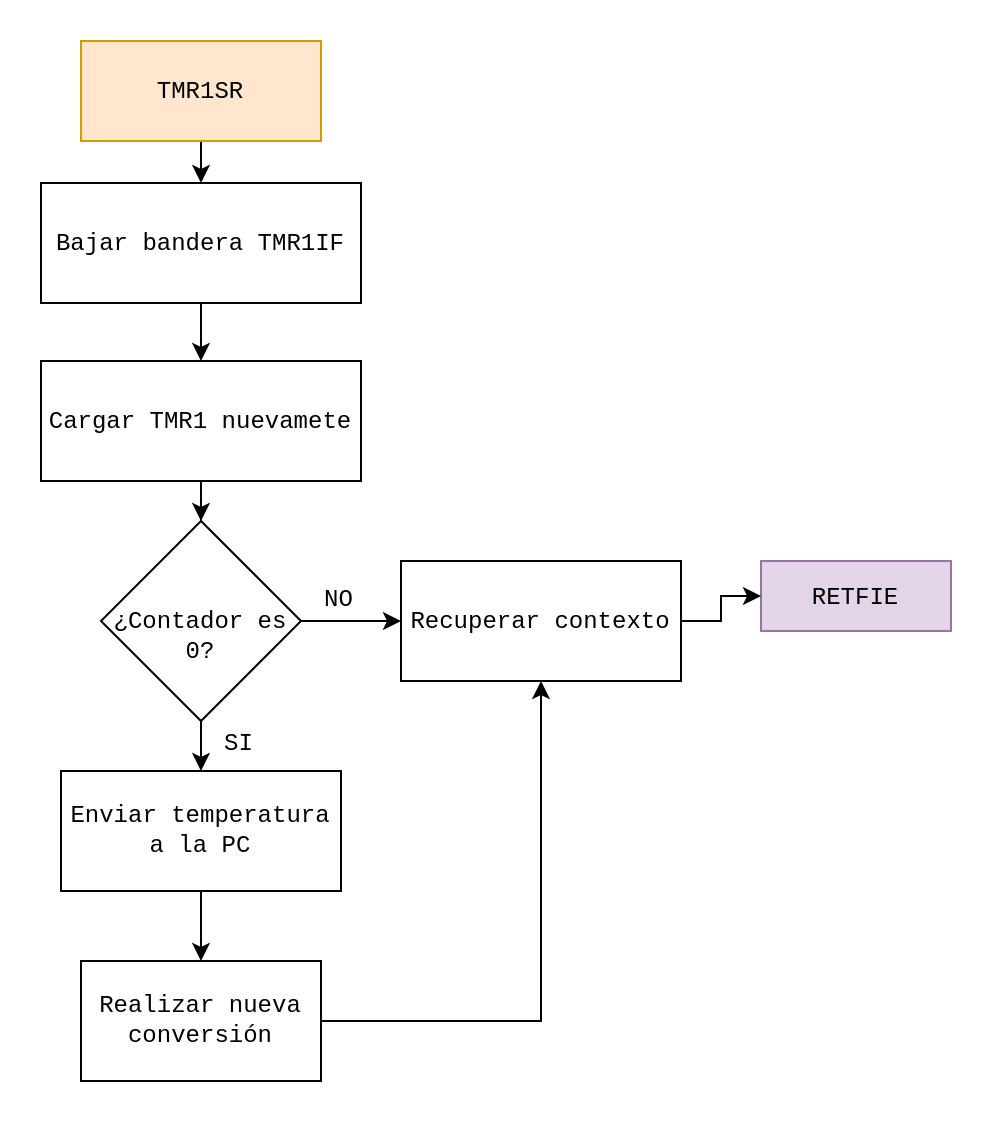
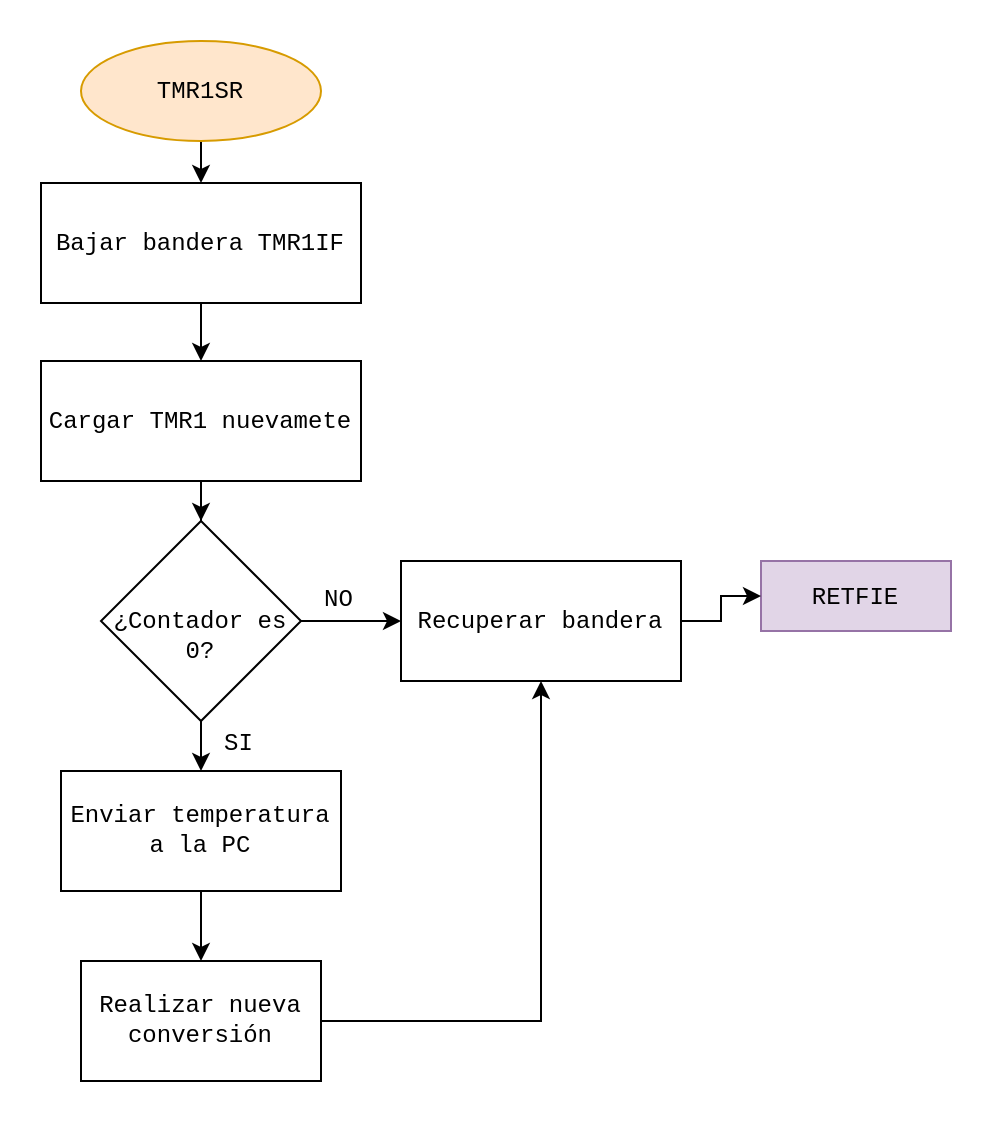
(201, 91) -> (201, 91)
(541, 621) -> (541, 621)
